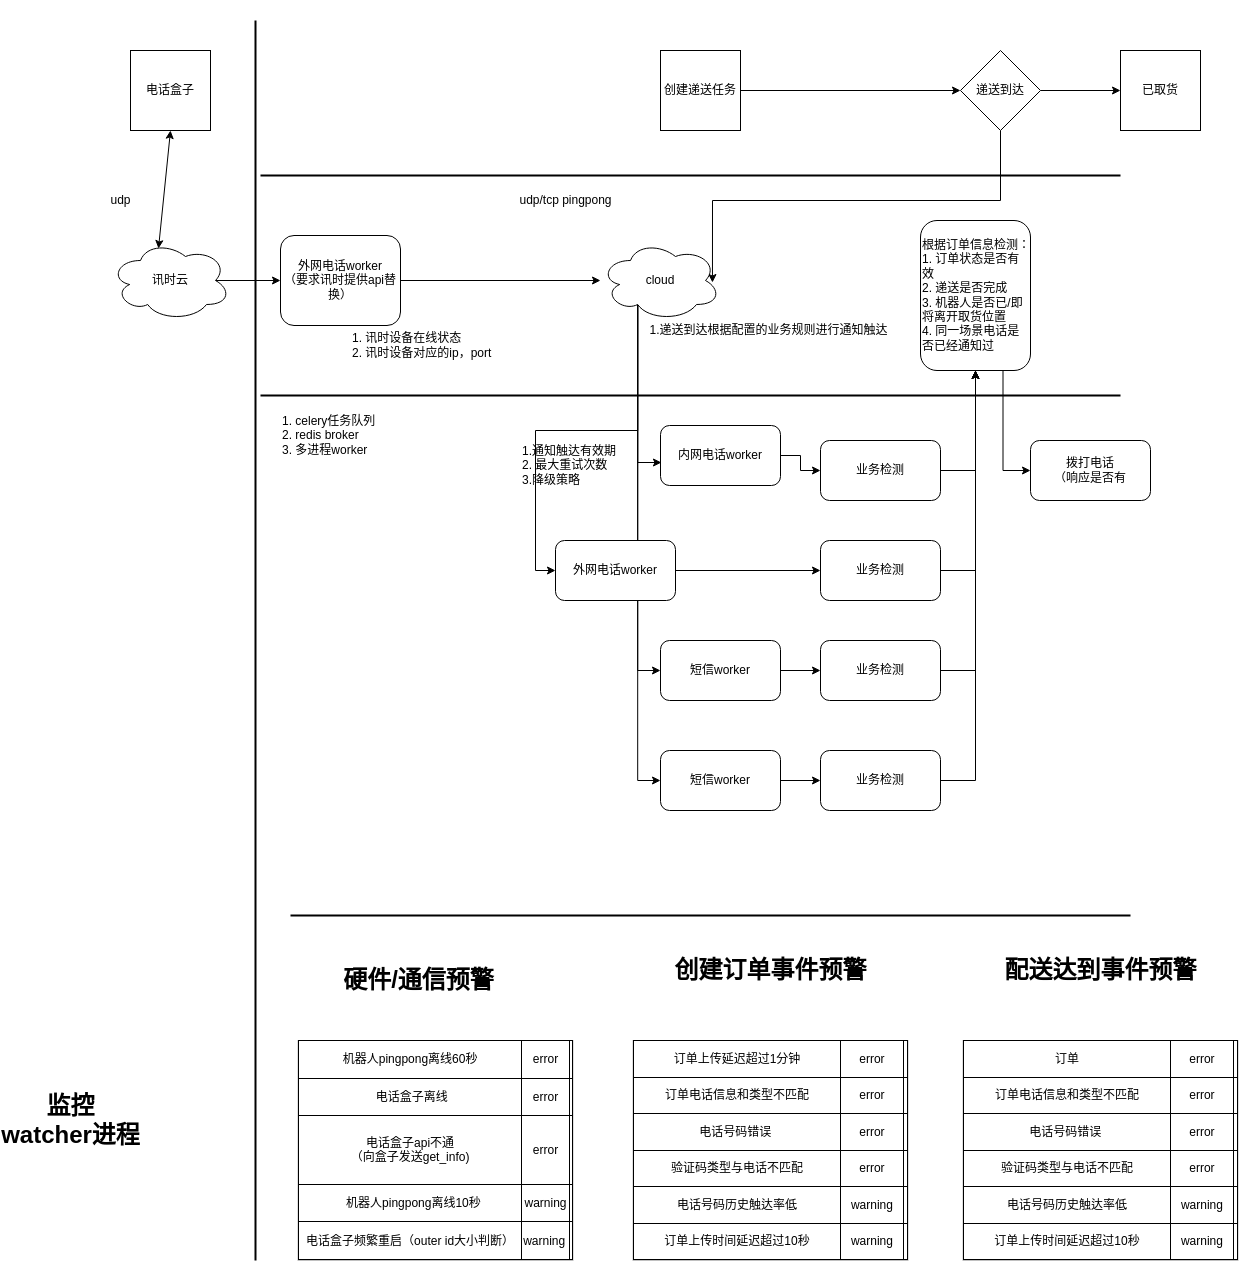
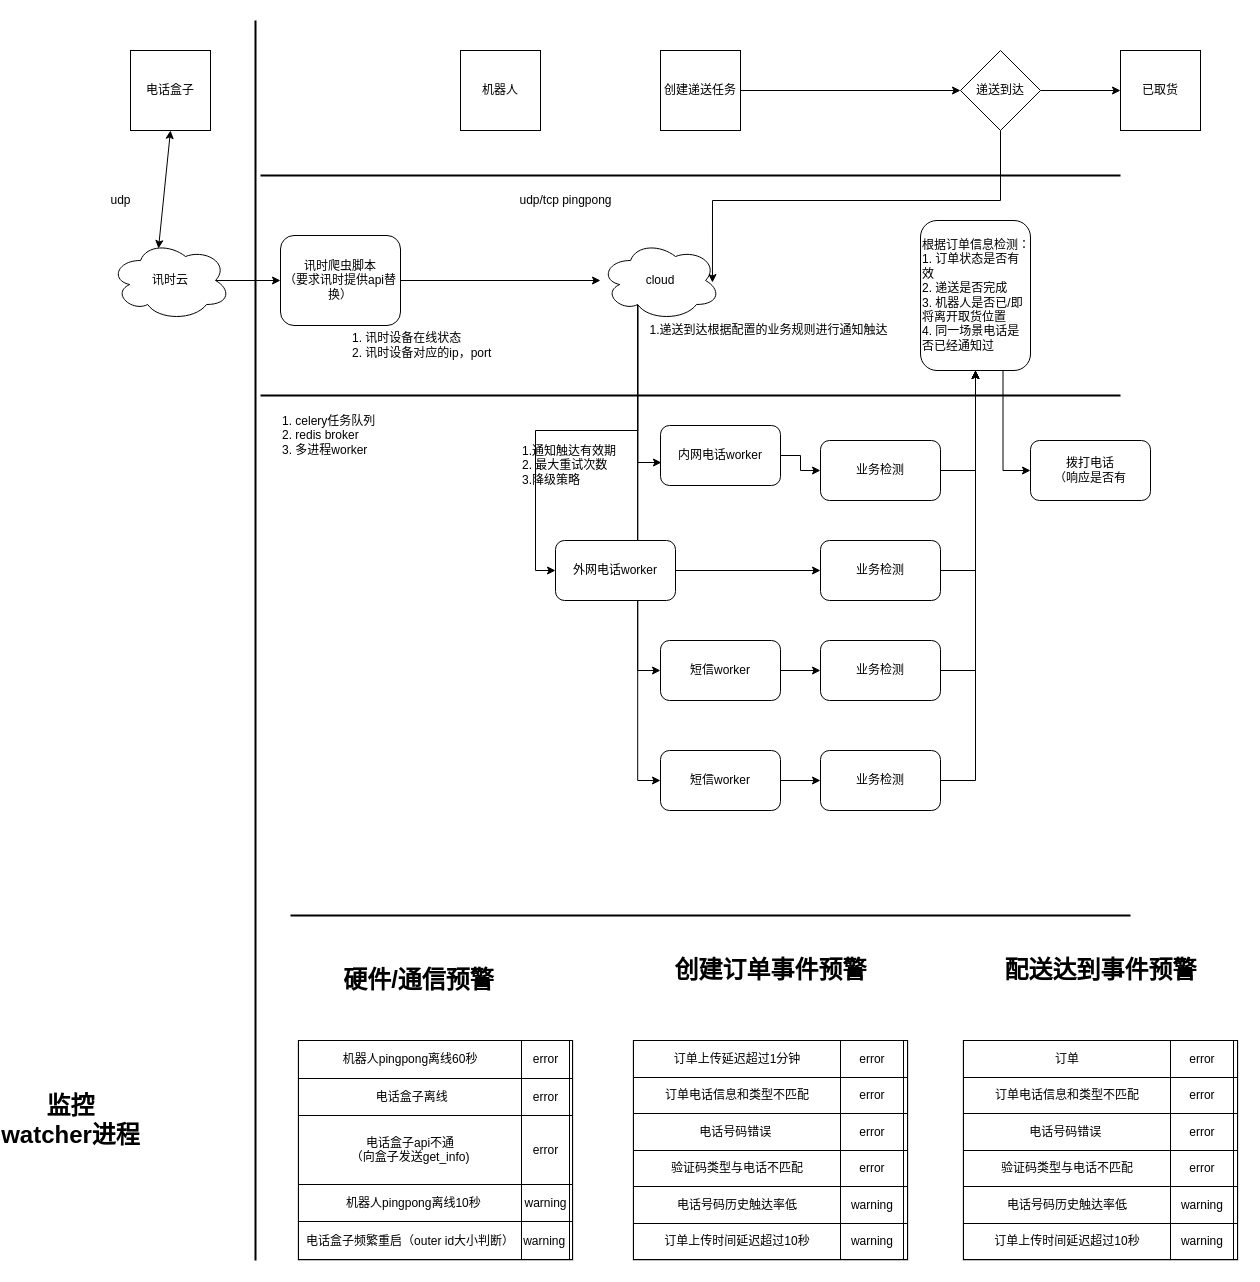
none -> (501, 91)
(341, 281) -> (341, 281)
